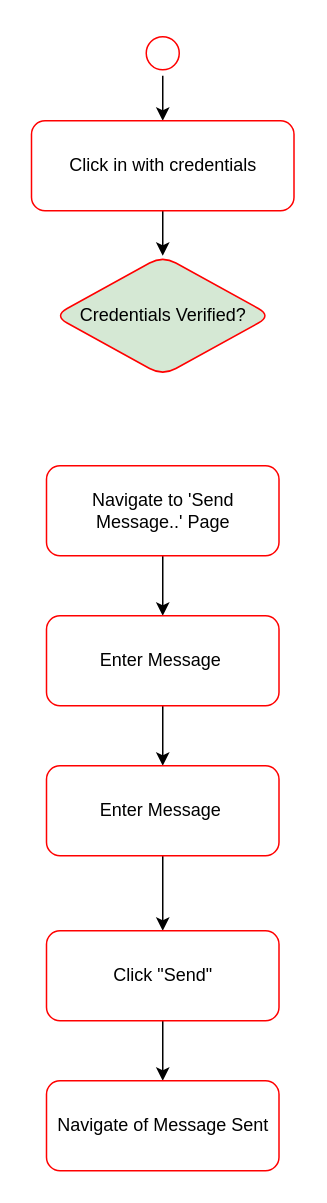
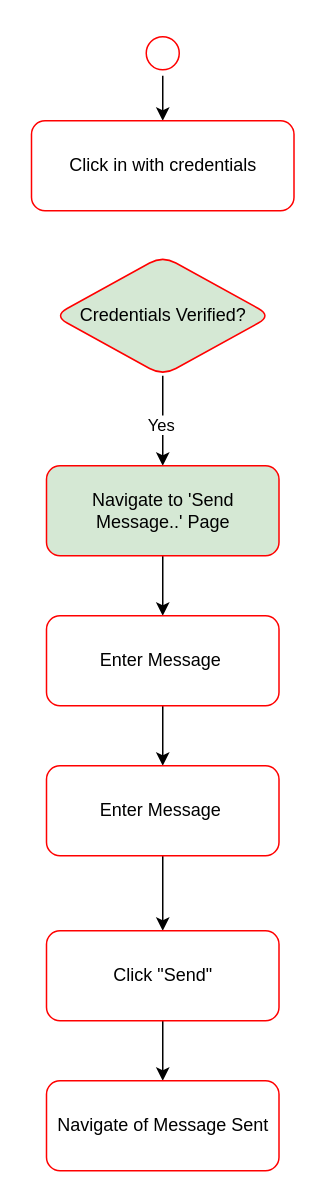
(163, 239) -> none
none -> (163, 416)
(163, 511) -> (163, 511)
